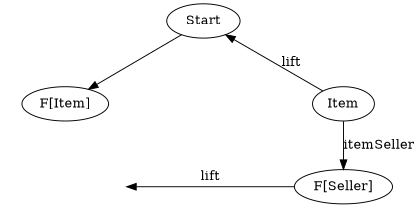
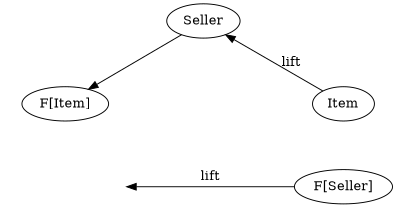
(203, 21) -> (203, 21)
(343, 141) -> none
